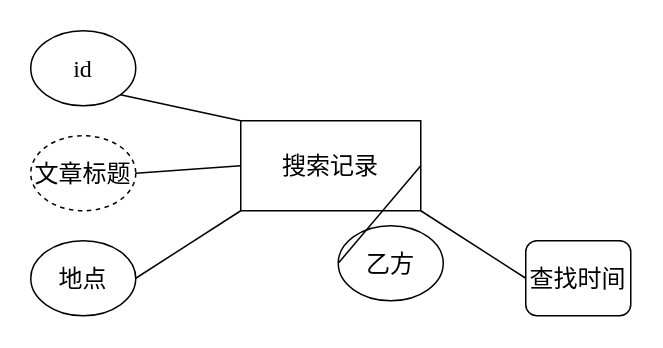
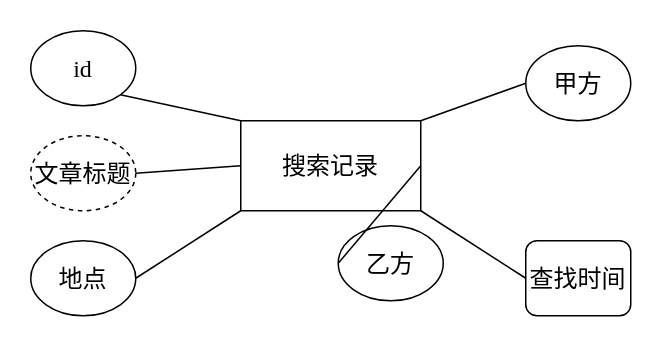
none -> (578, 83)
none -> (474, 102)
